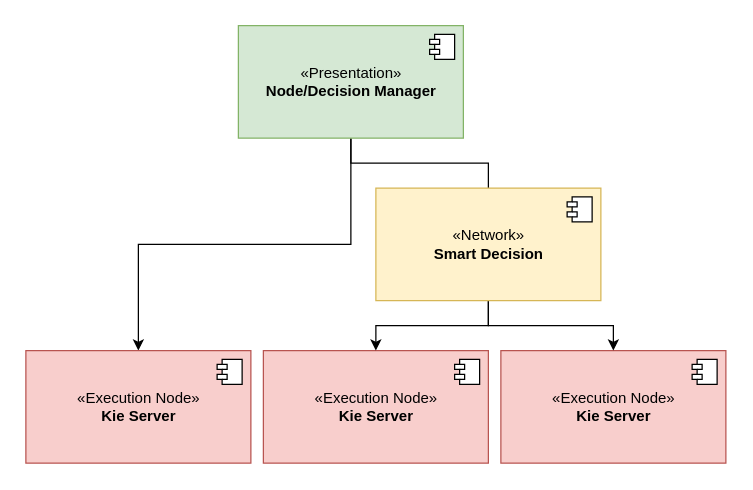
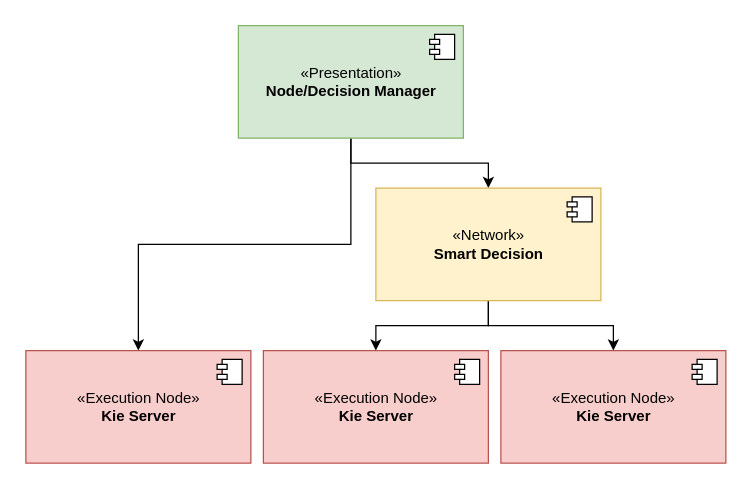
(488, 181) -> (488, 178)
